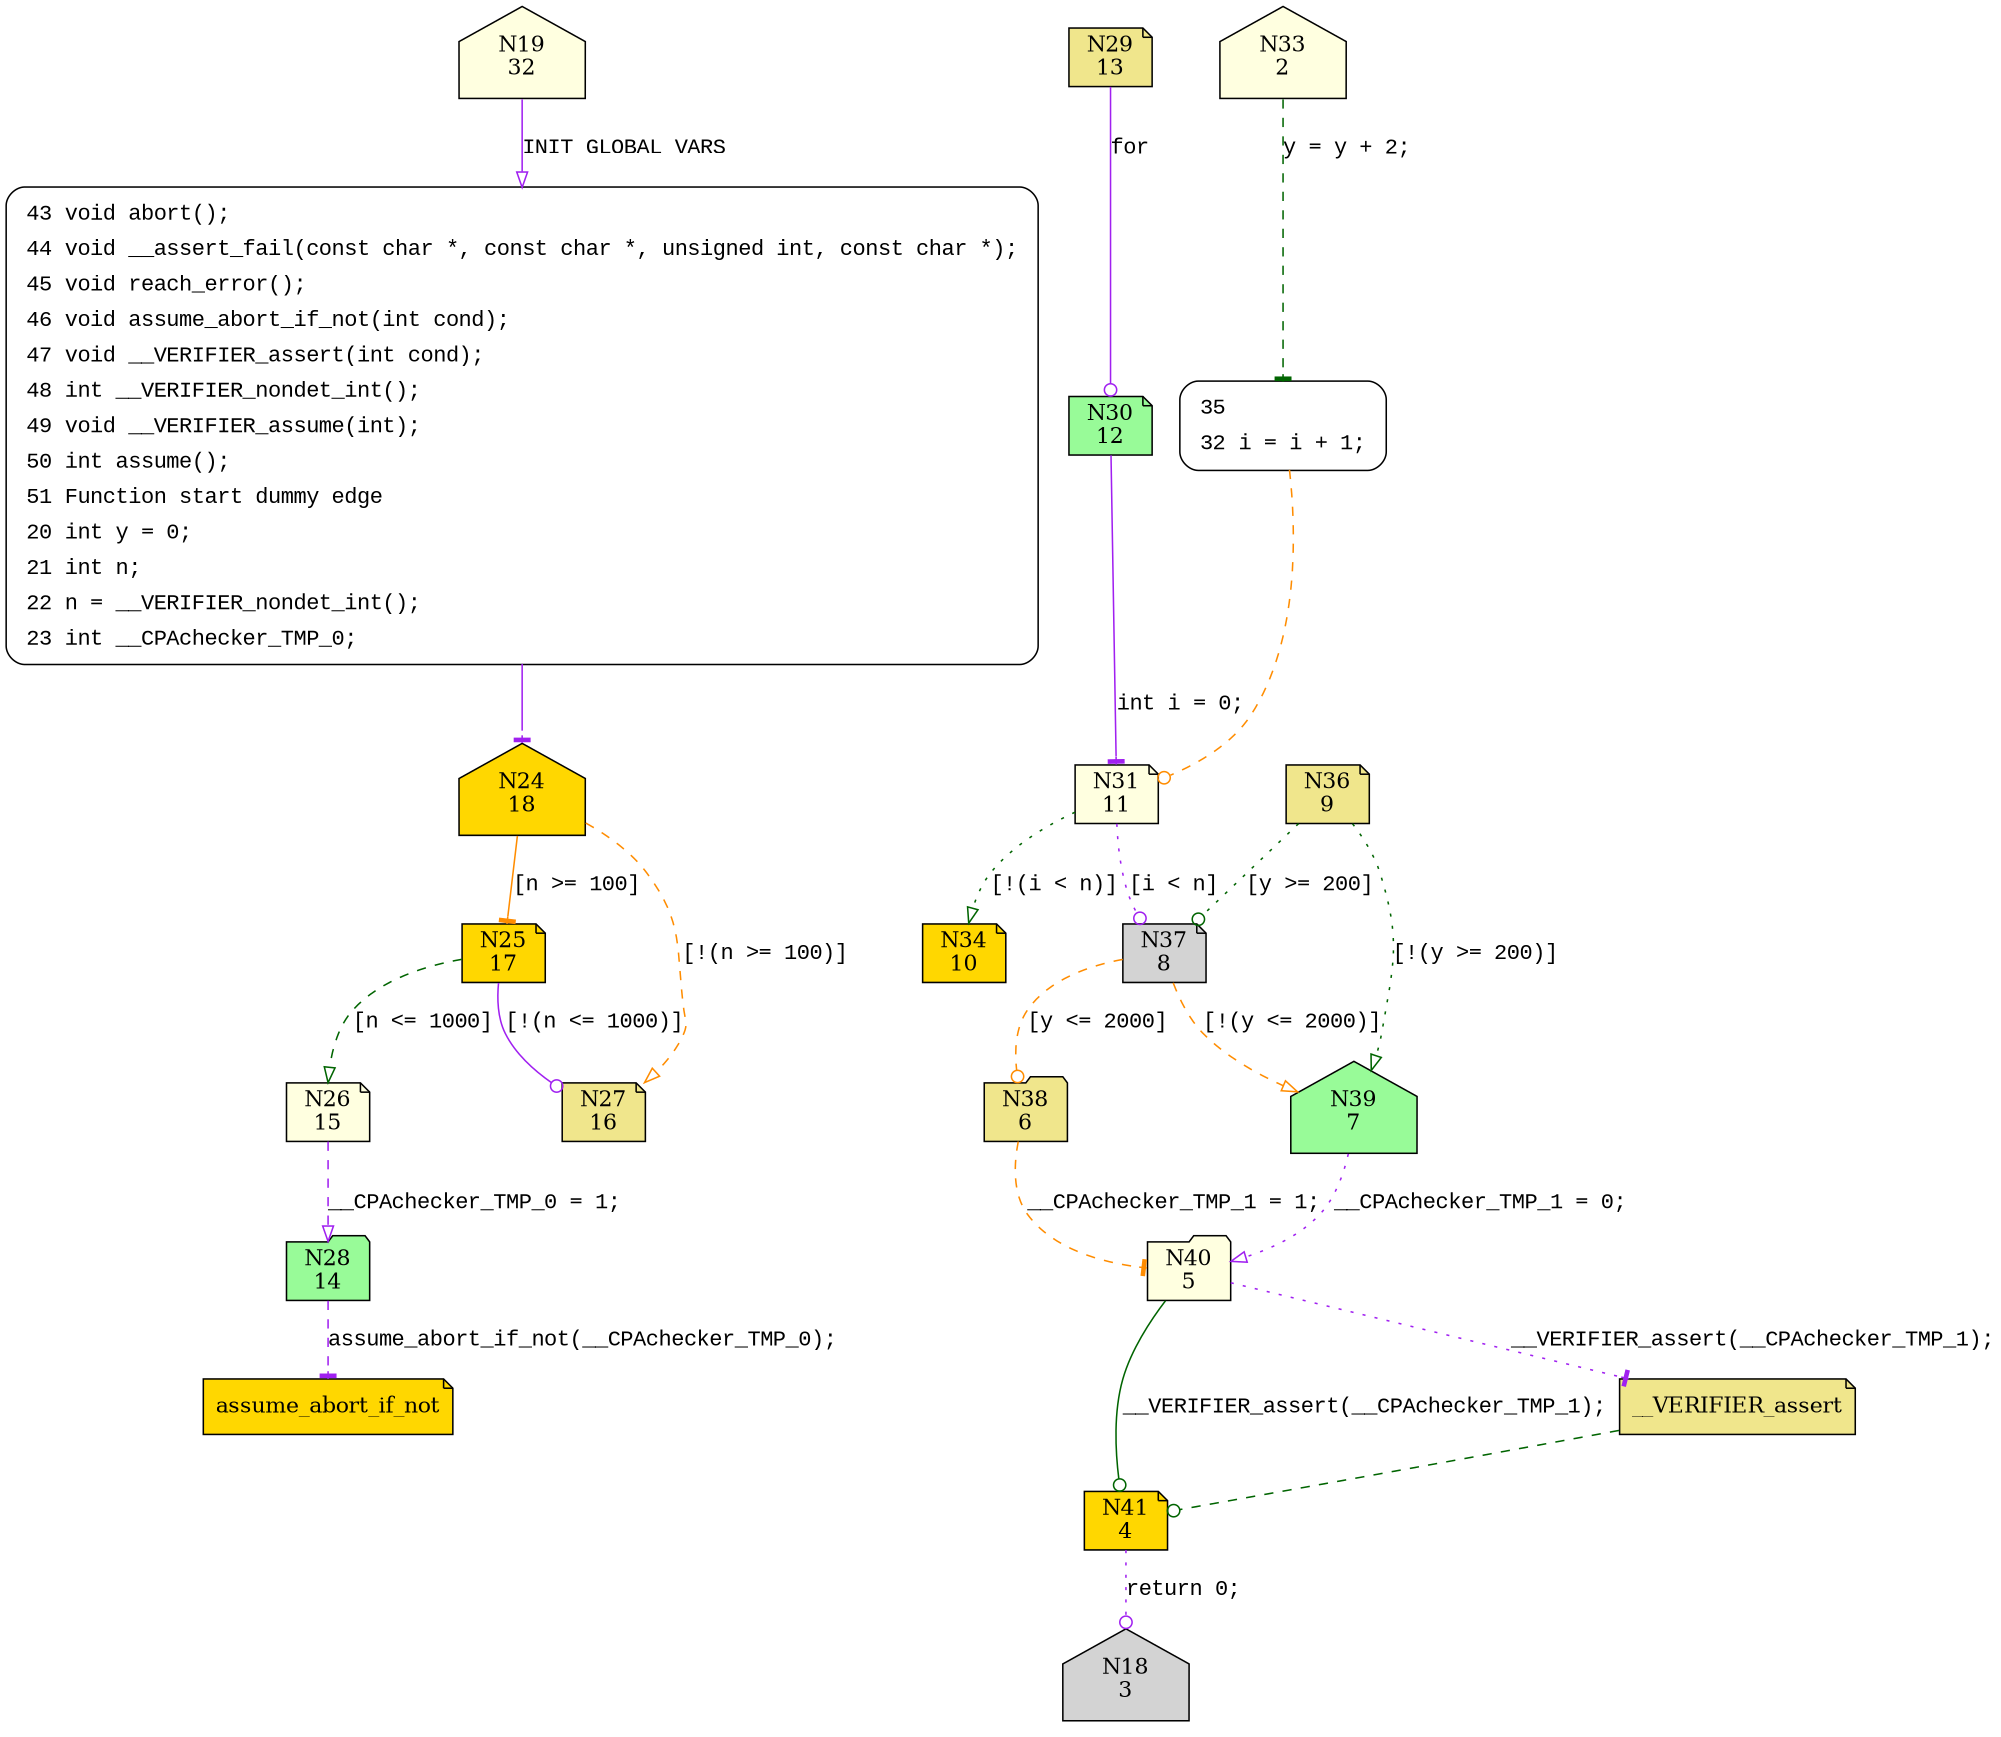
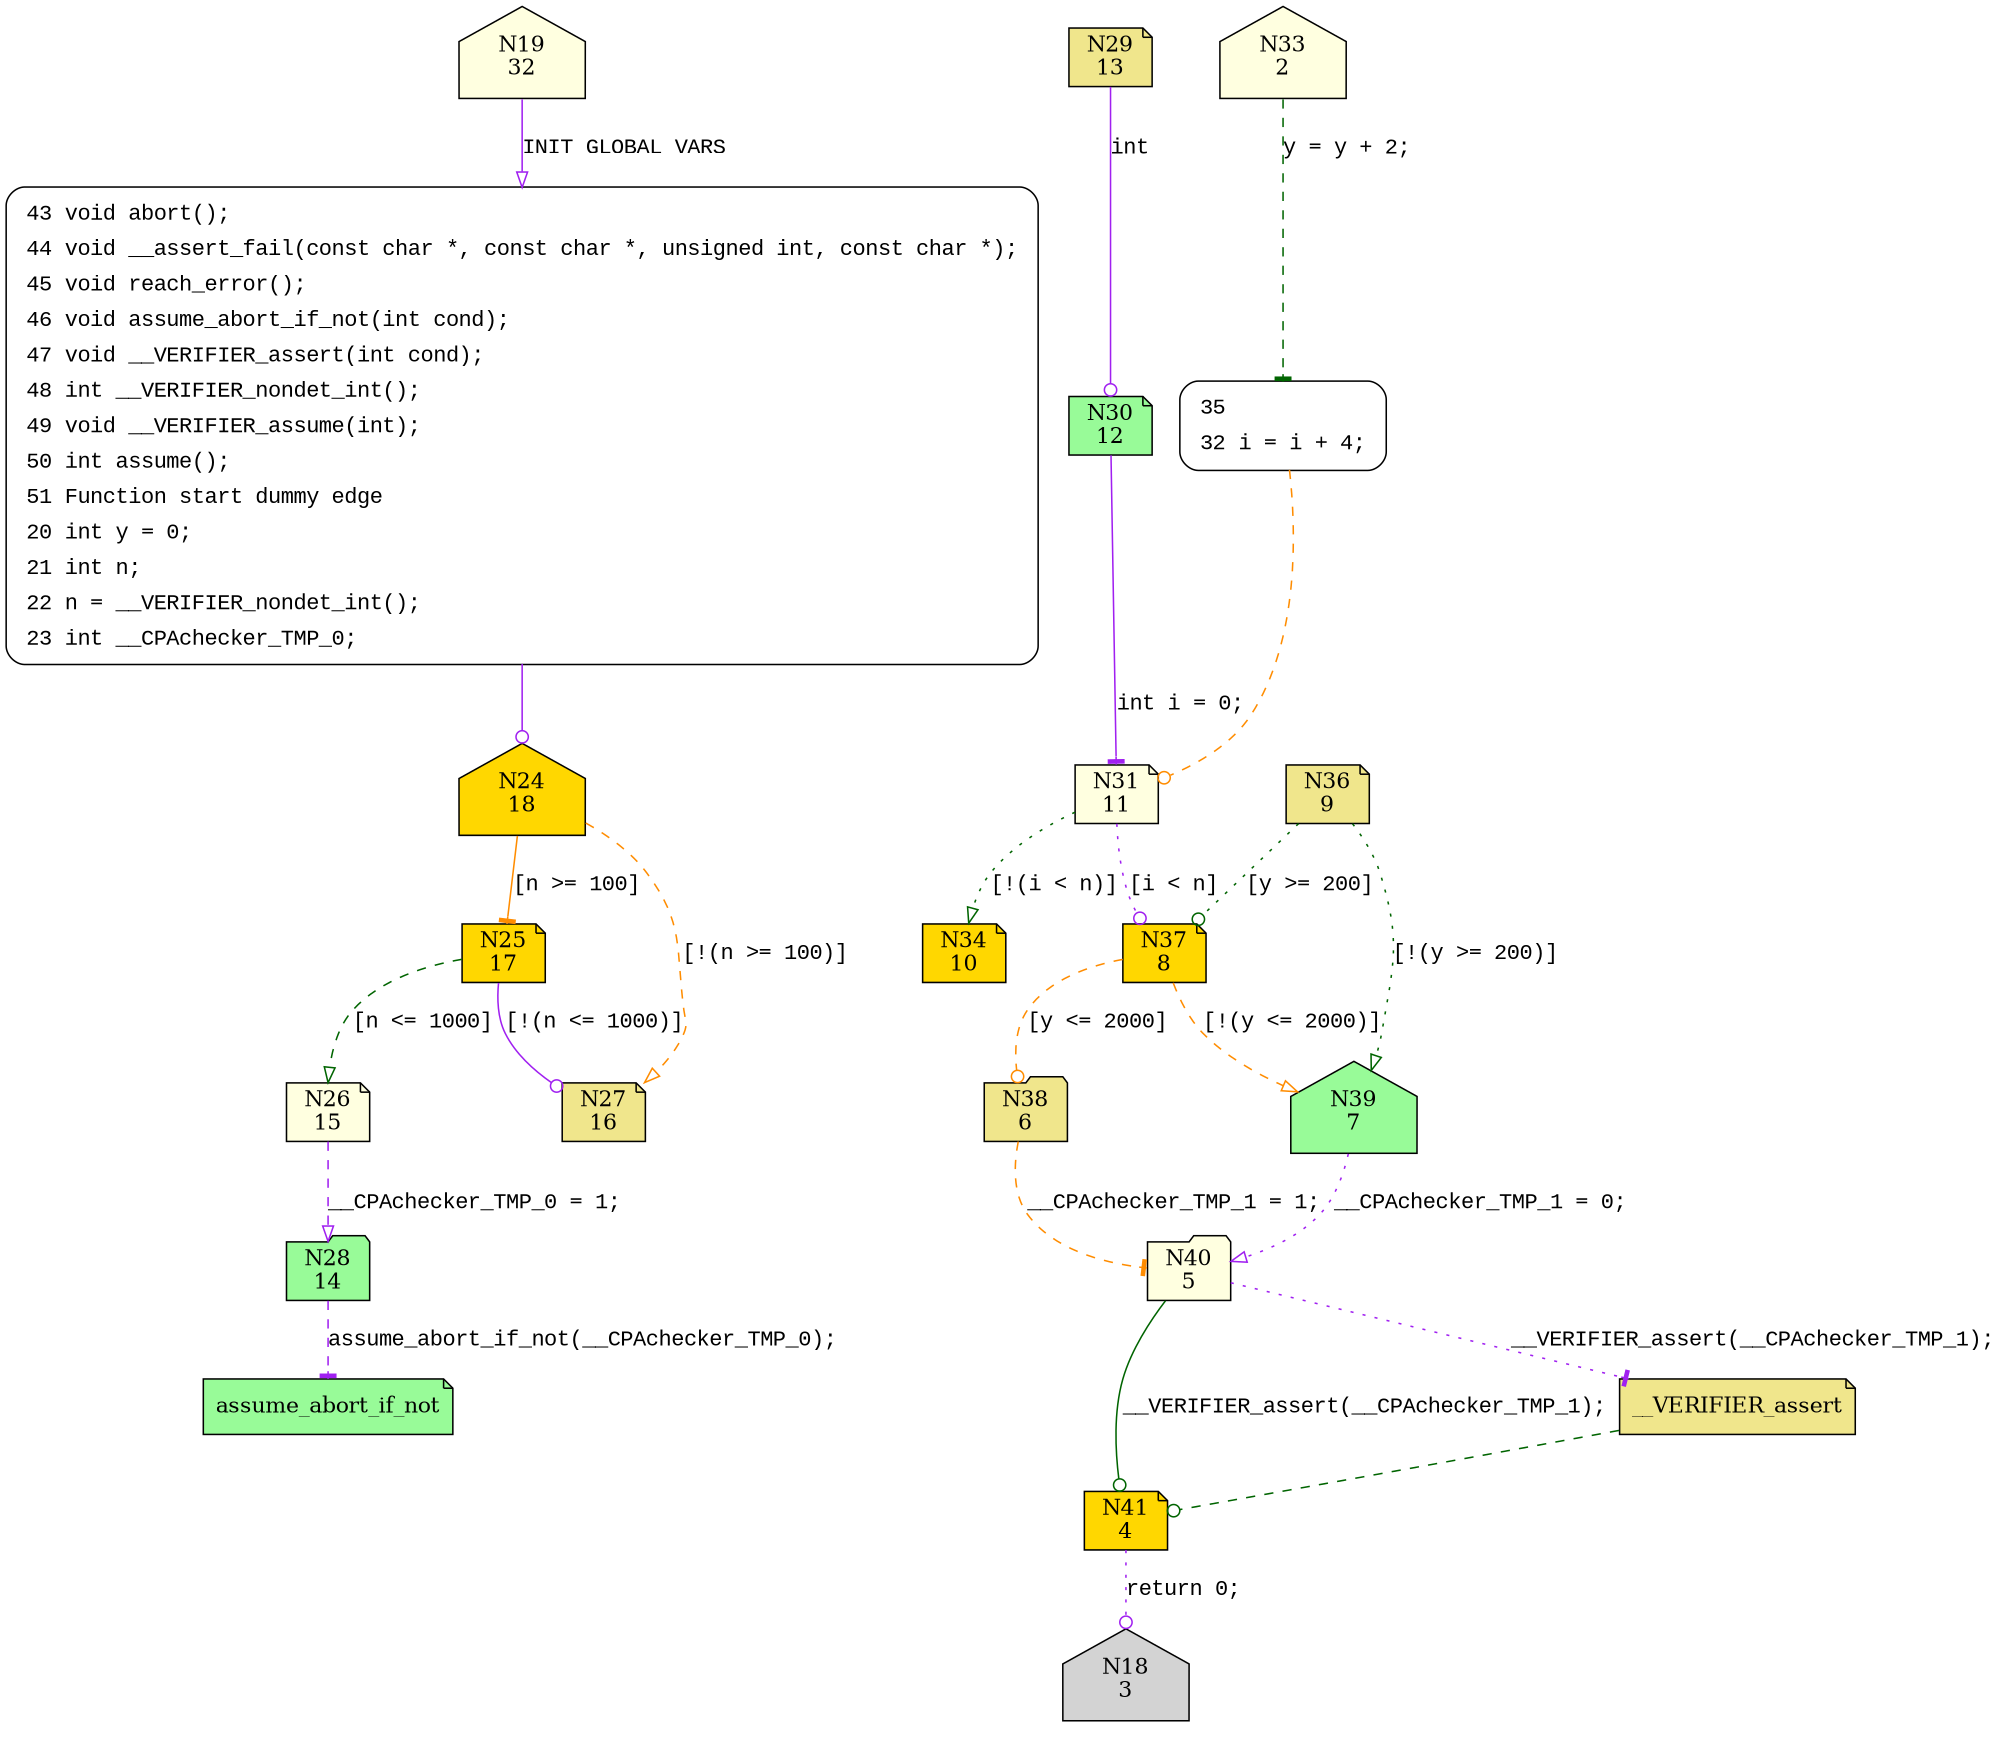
(1130, 148) -> (1130, 148)
(1302, 443) -> (1302, 443)
(522, 697) -> (522, 697)
(1164, 953) -> (1164, 953)
(328, 1407) -> (328, 1407)
